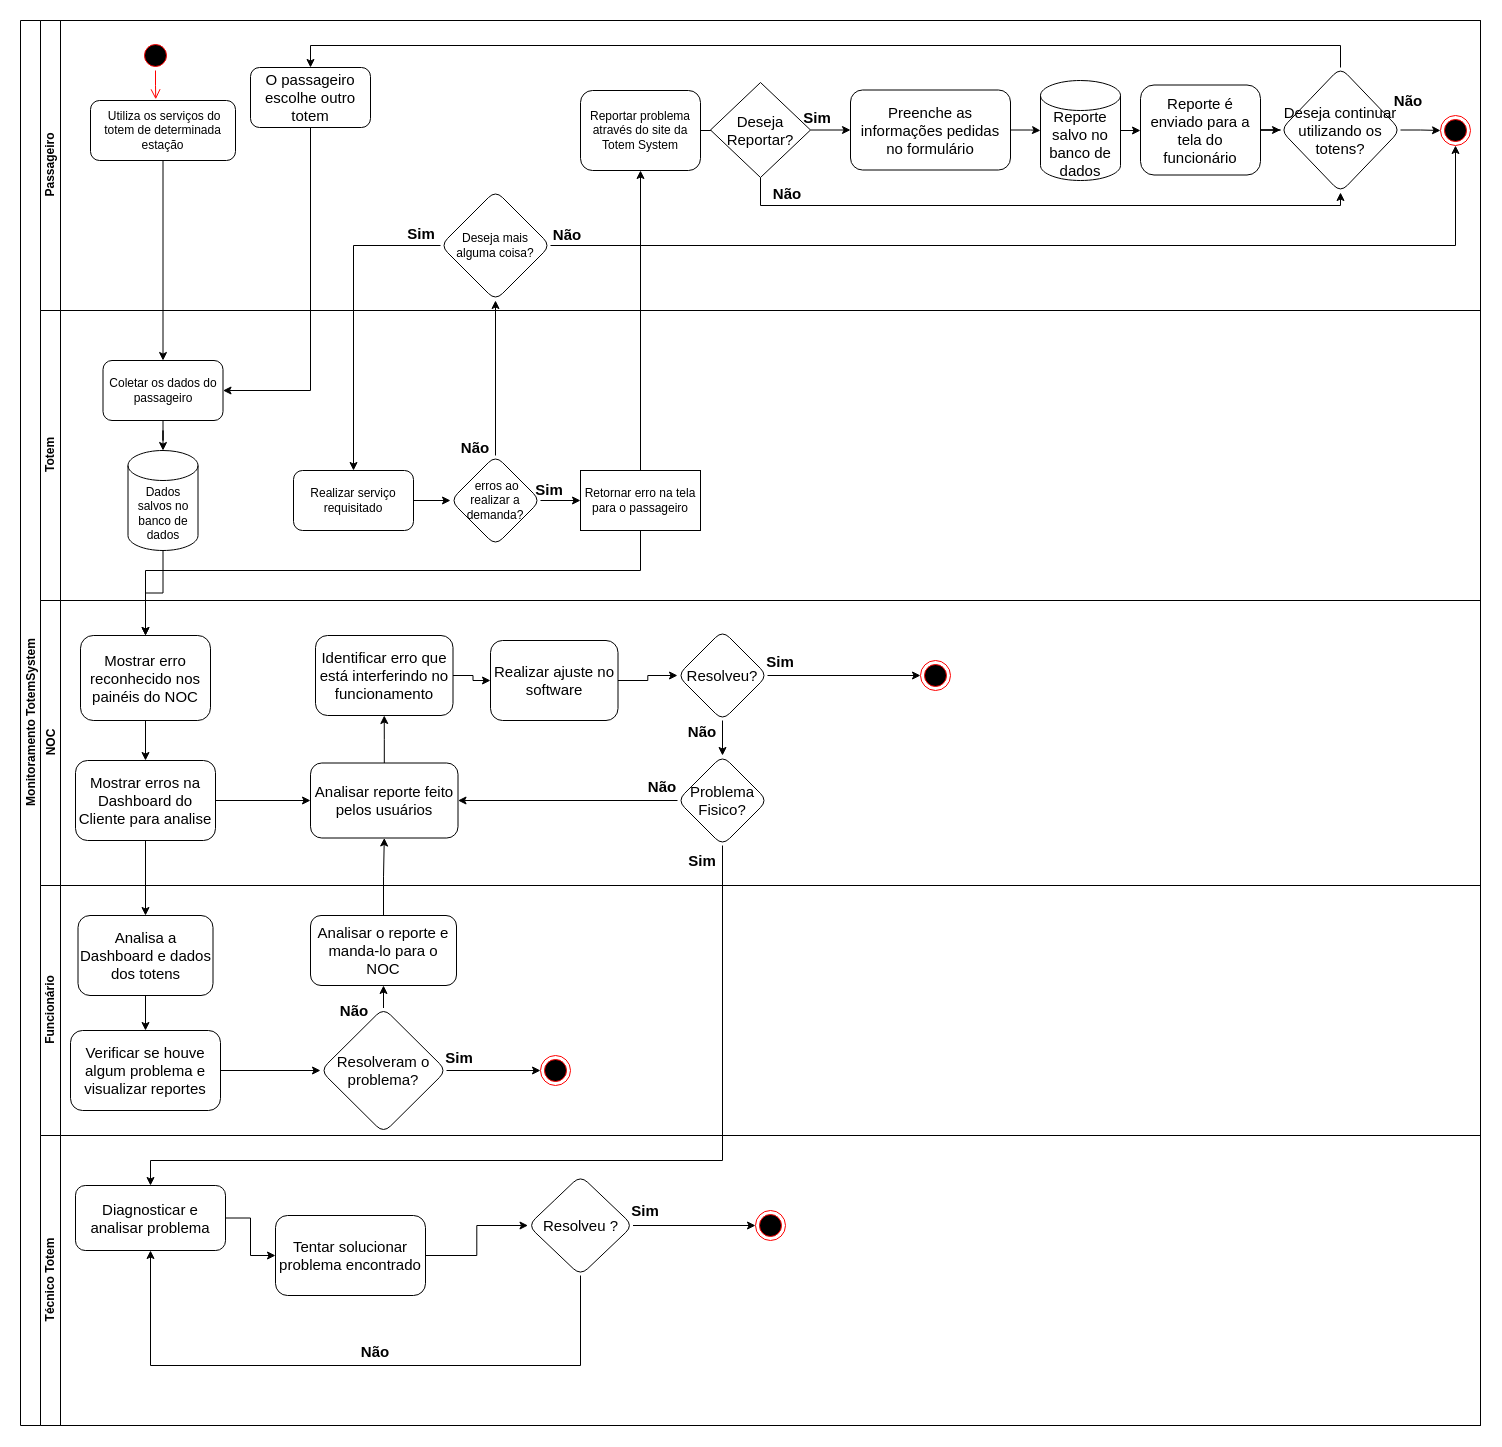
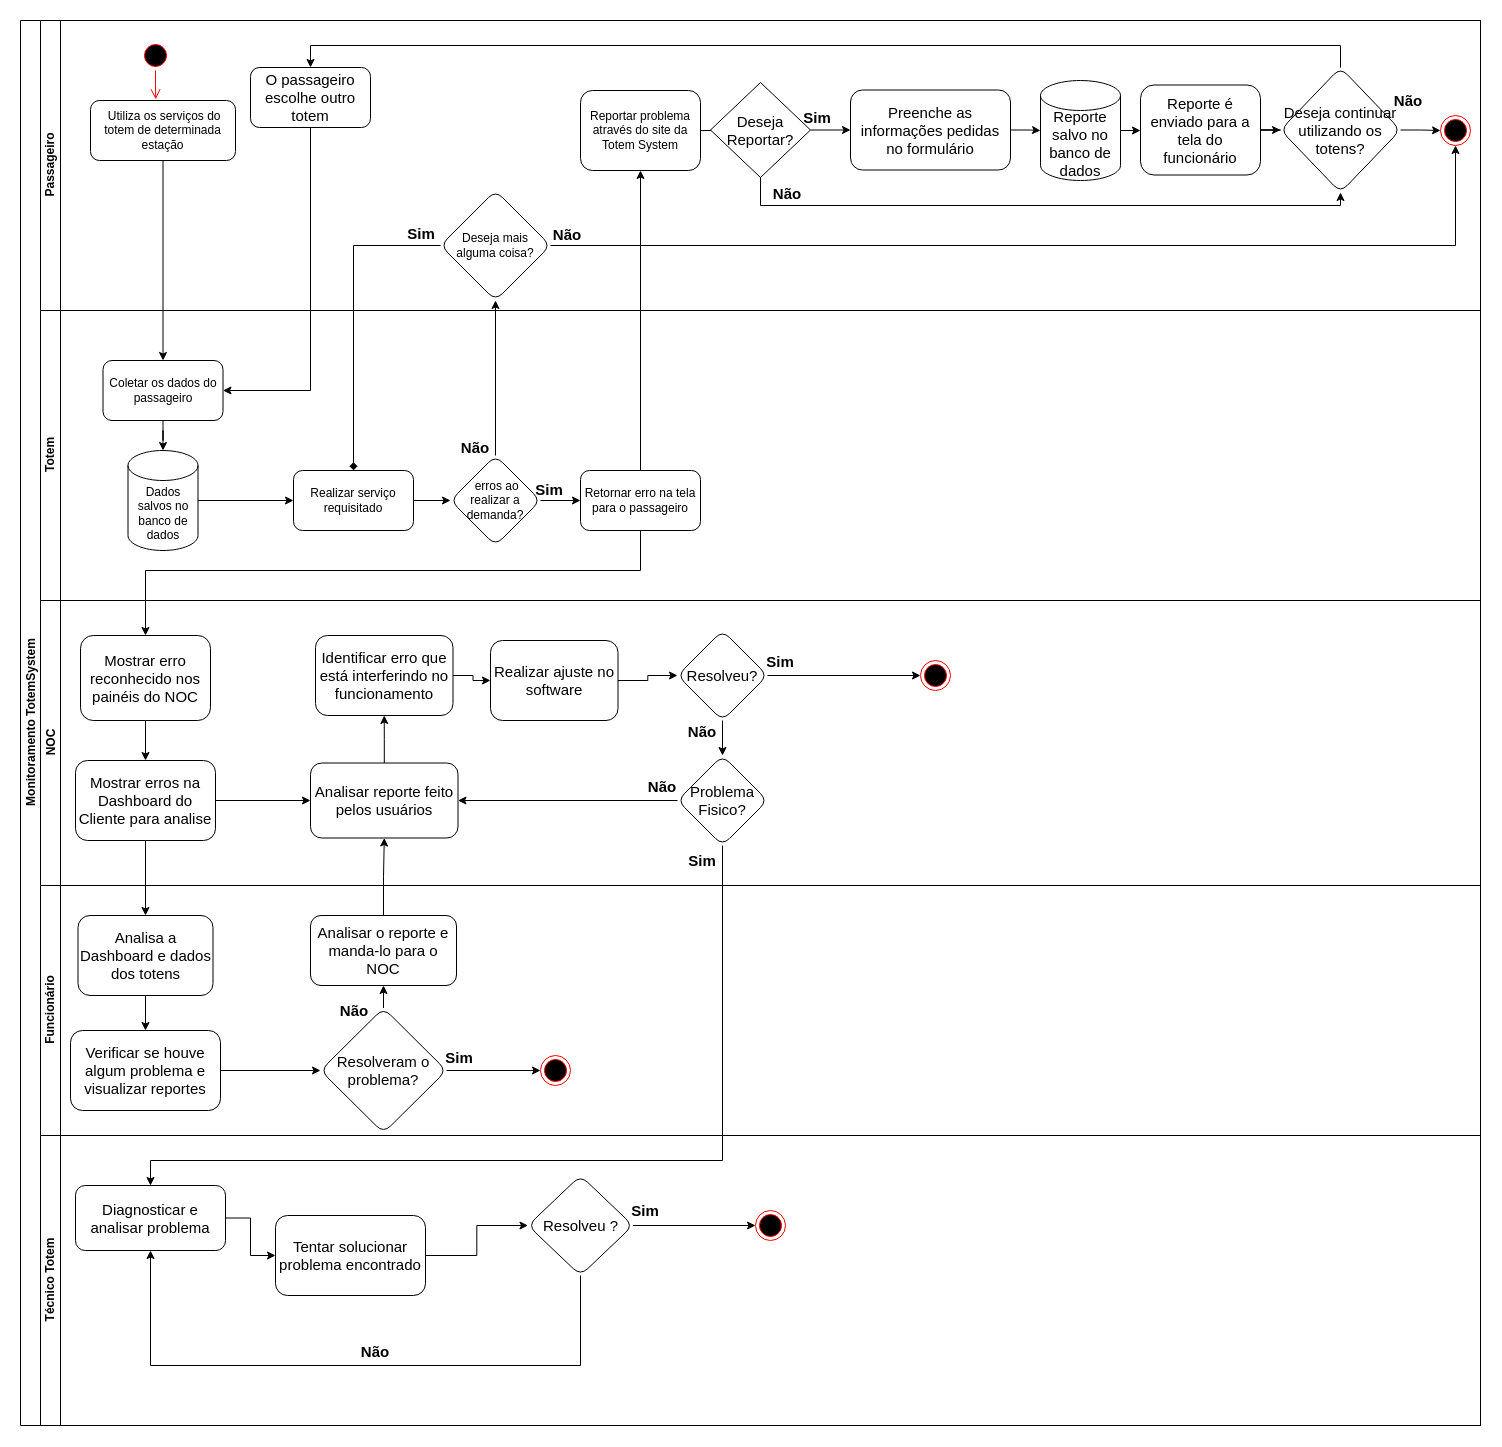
(354, 462) -> (354, 461)
(641, 501) -> (641, 501)
(163, 580) -> (242, 501)
